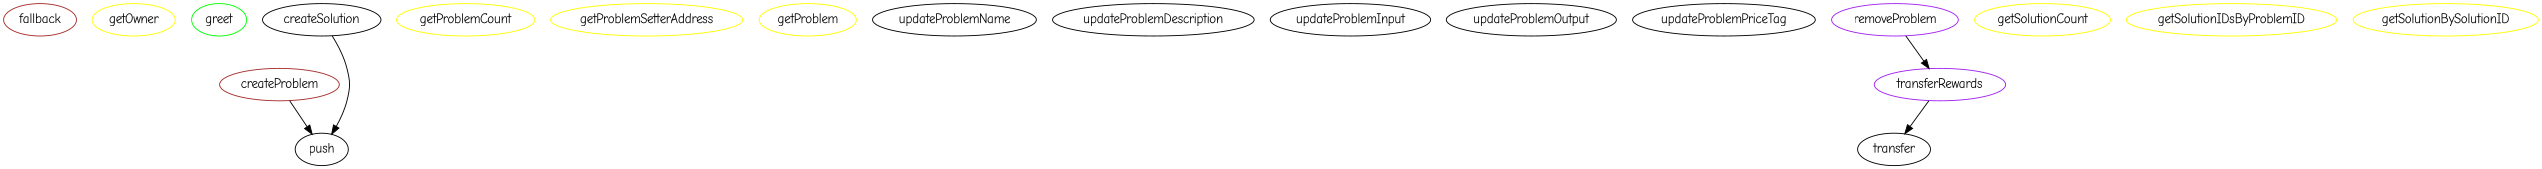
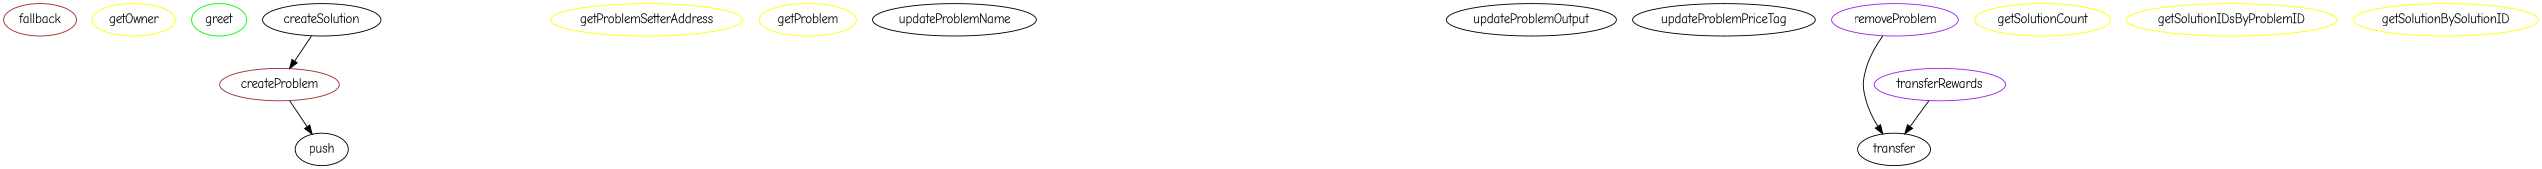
(466, 20) -> none
(1153, 20) -> none
(1350, 20) -> none
(1915, 49) -> (1864, 80)
(349, 81) -> (303, 48)
